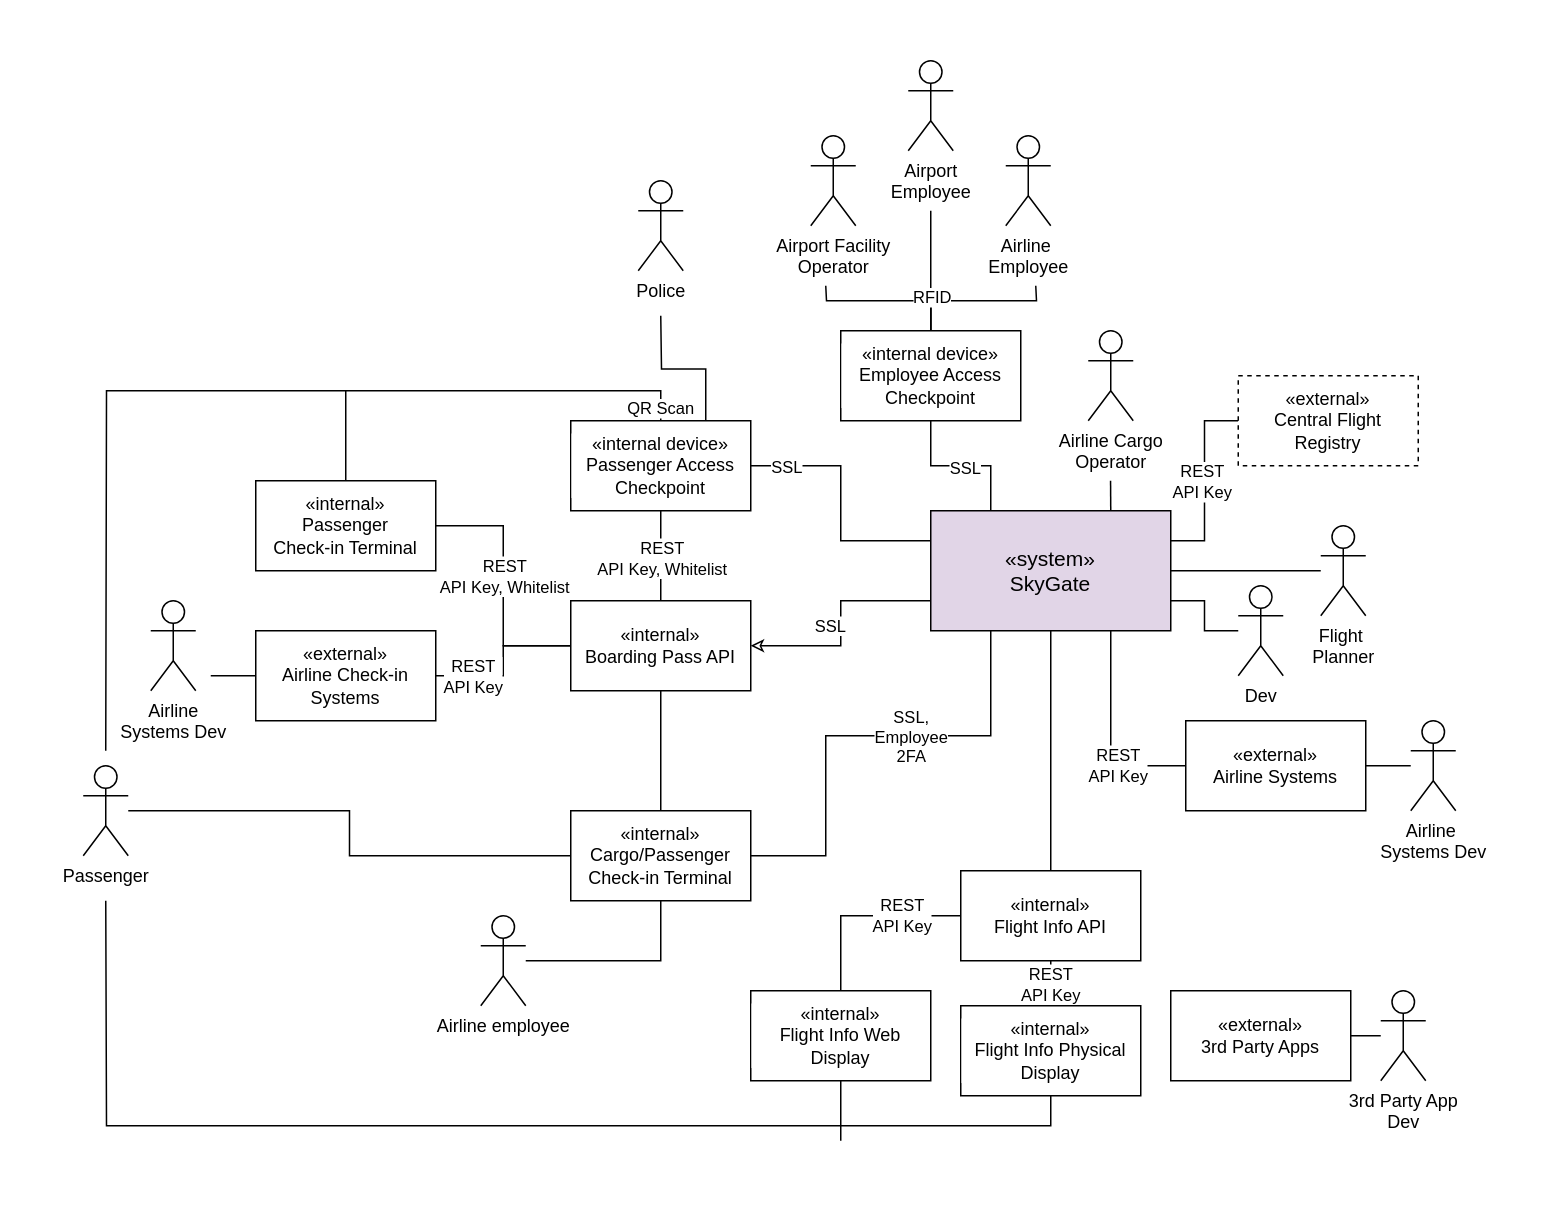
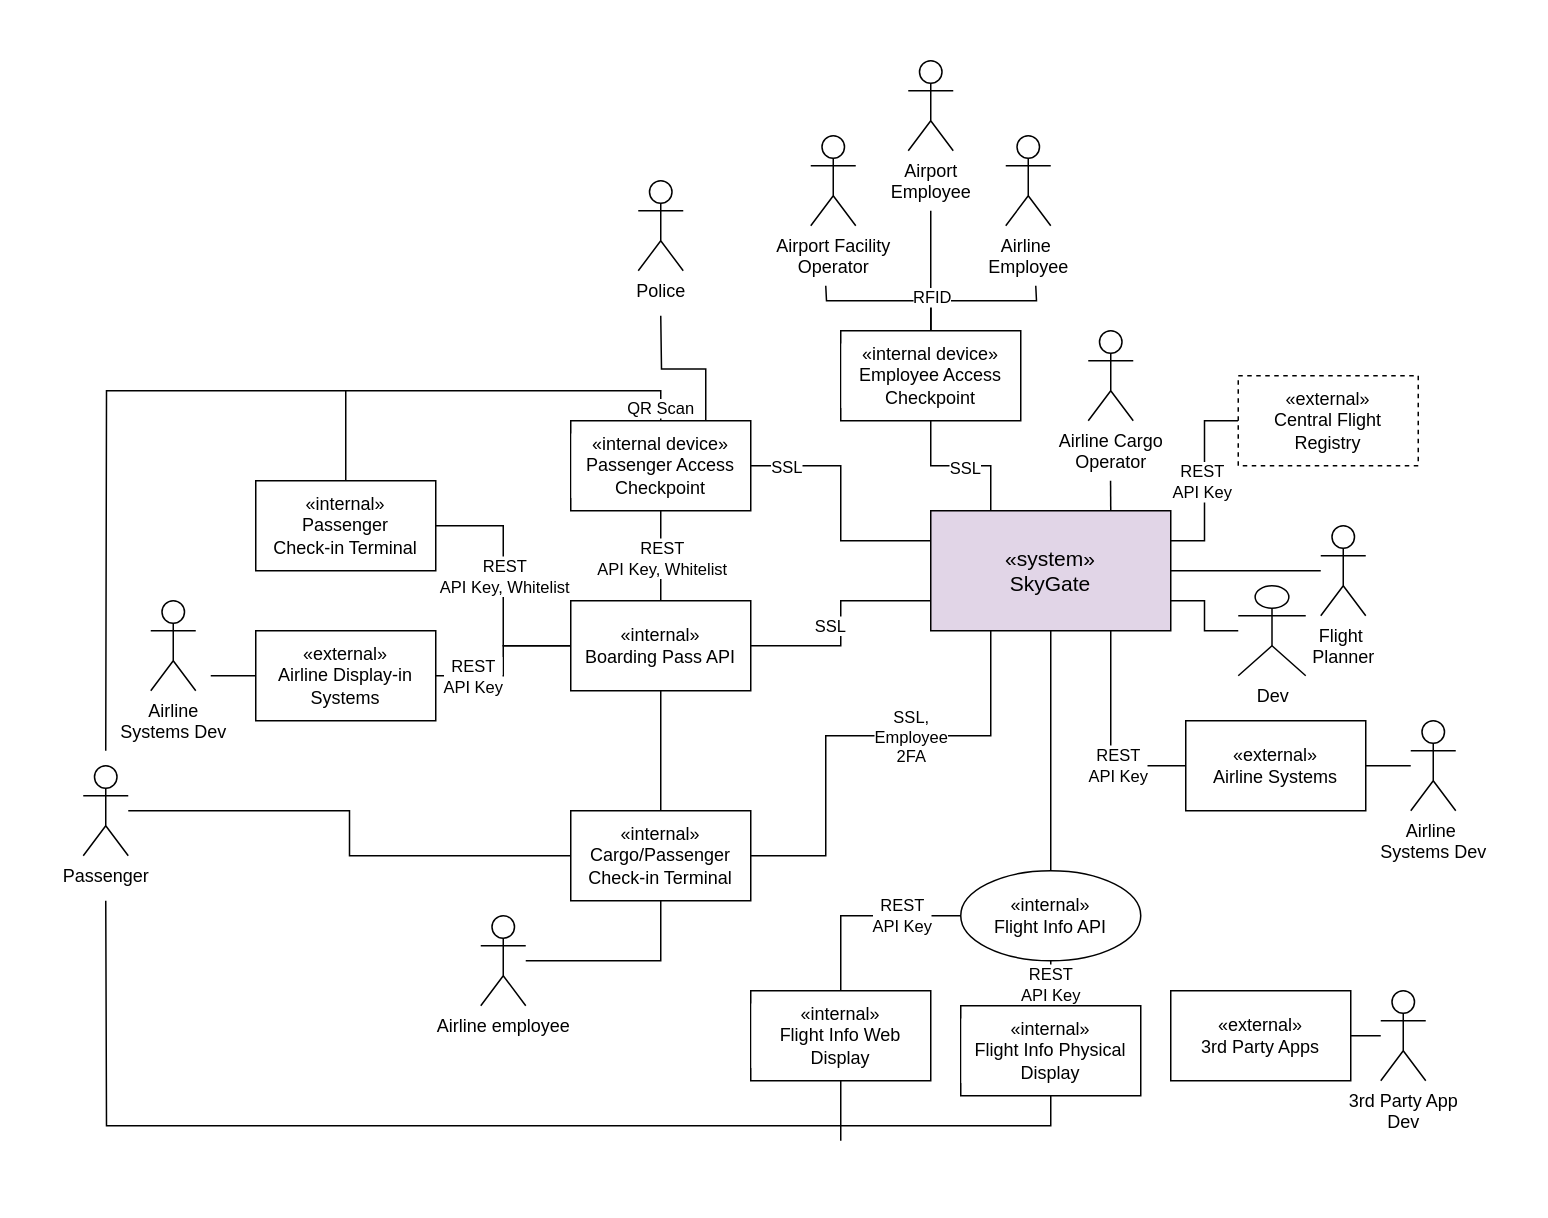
(1261, 631) -> (1272, 631)
(762, 646) -> (757, 646)
(346, 676) -> (346, 676)
(1051, 916) -> (1051, 916)
